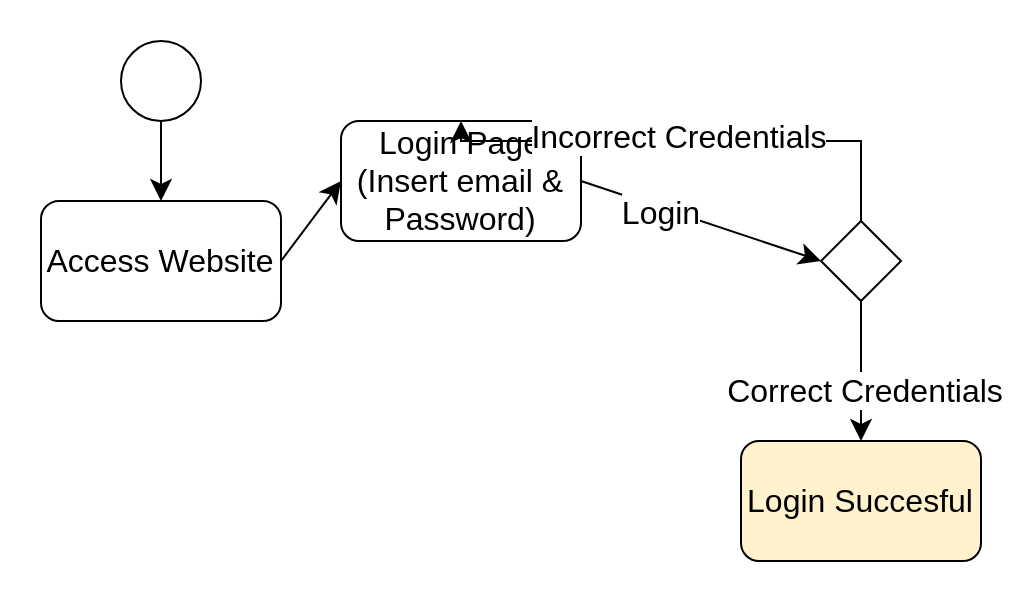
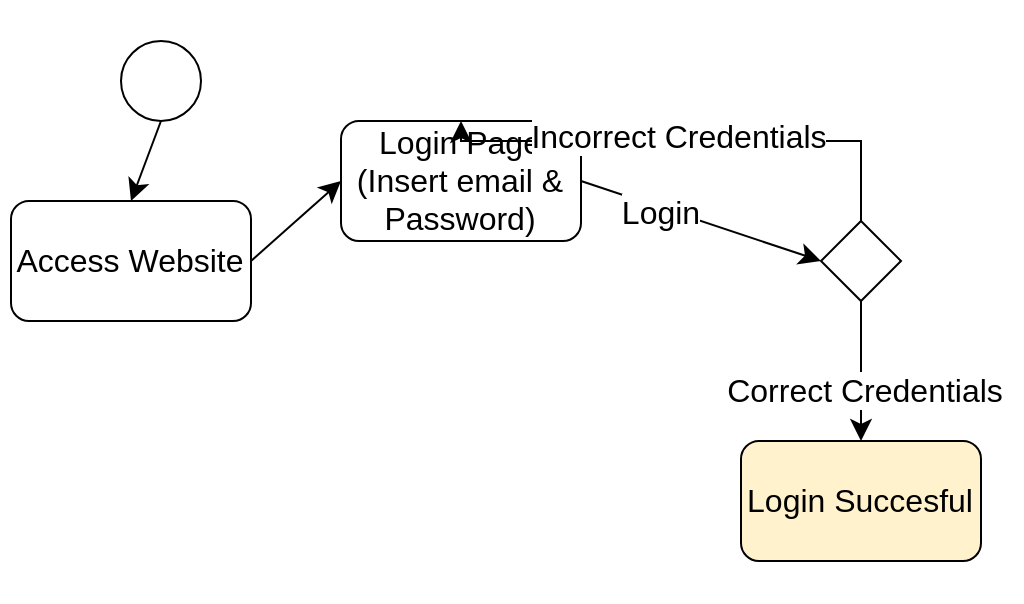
(161, 261) -> (131, 261)
